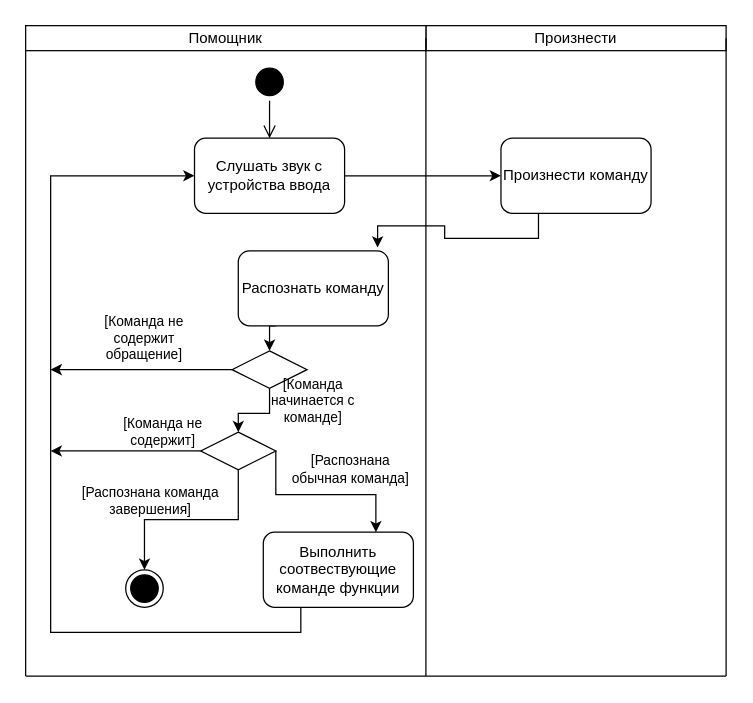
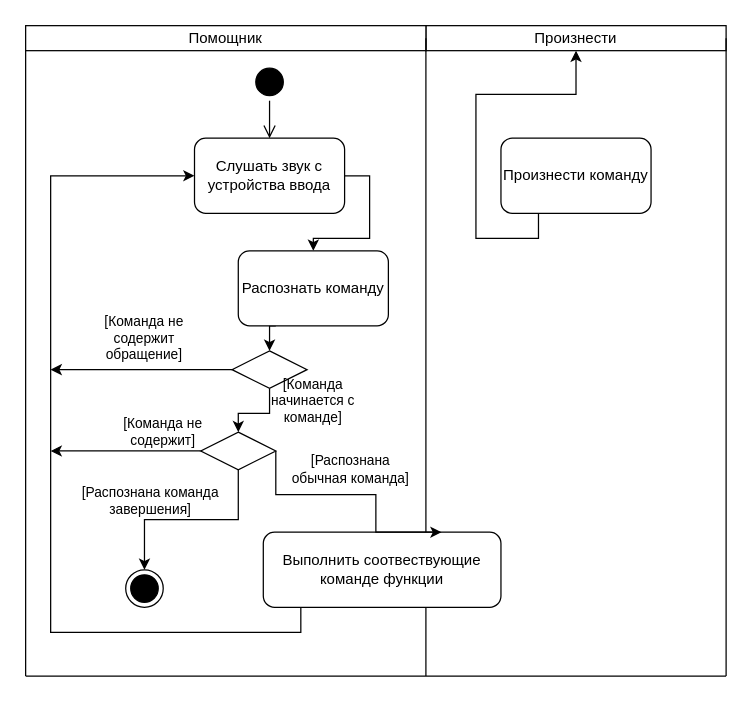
(430, 176) -> (369, 236)
(427, 226) -> (476, 99)
(338, 569) -> (382, 569)
